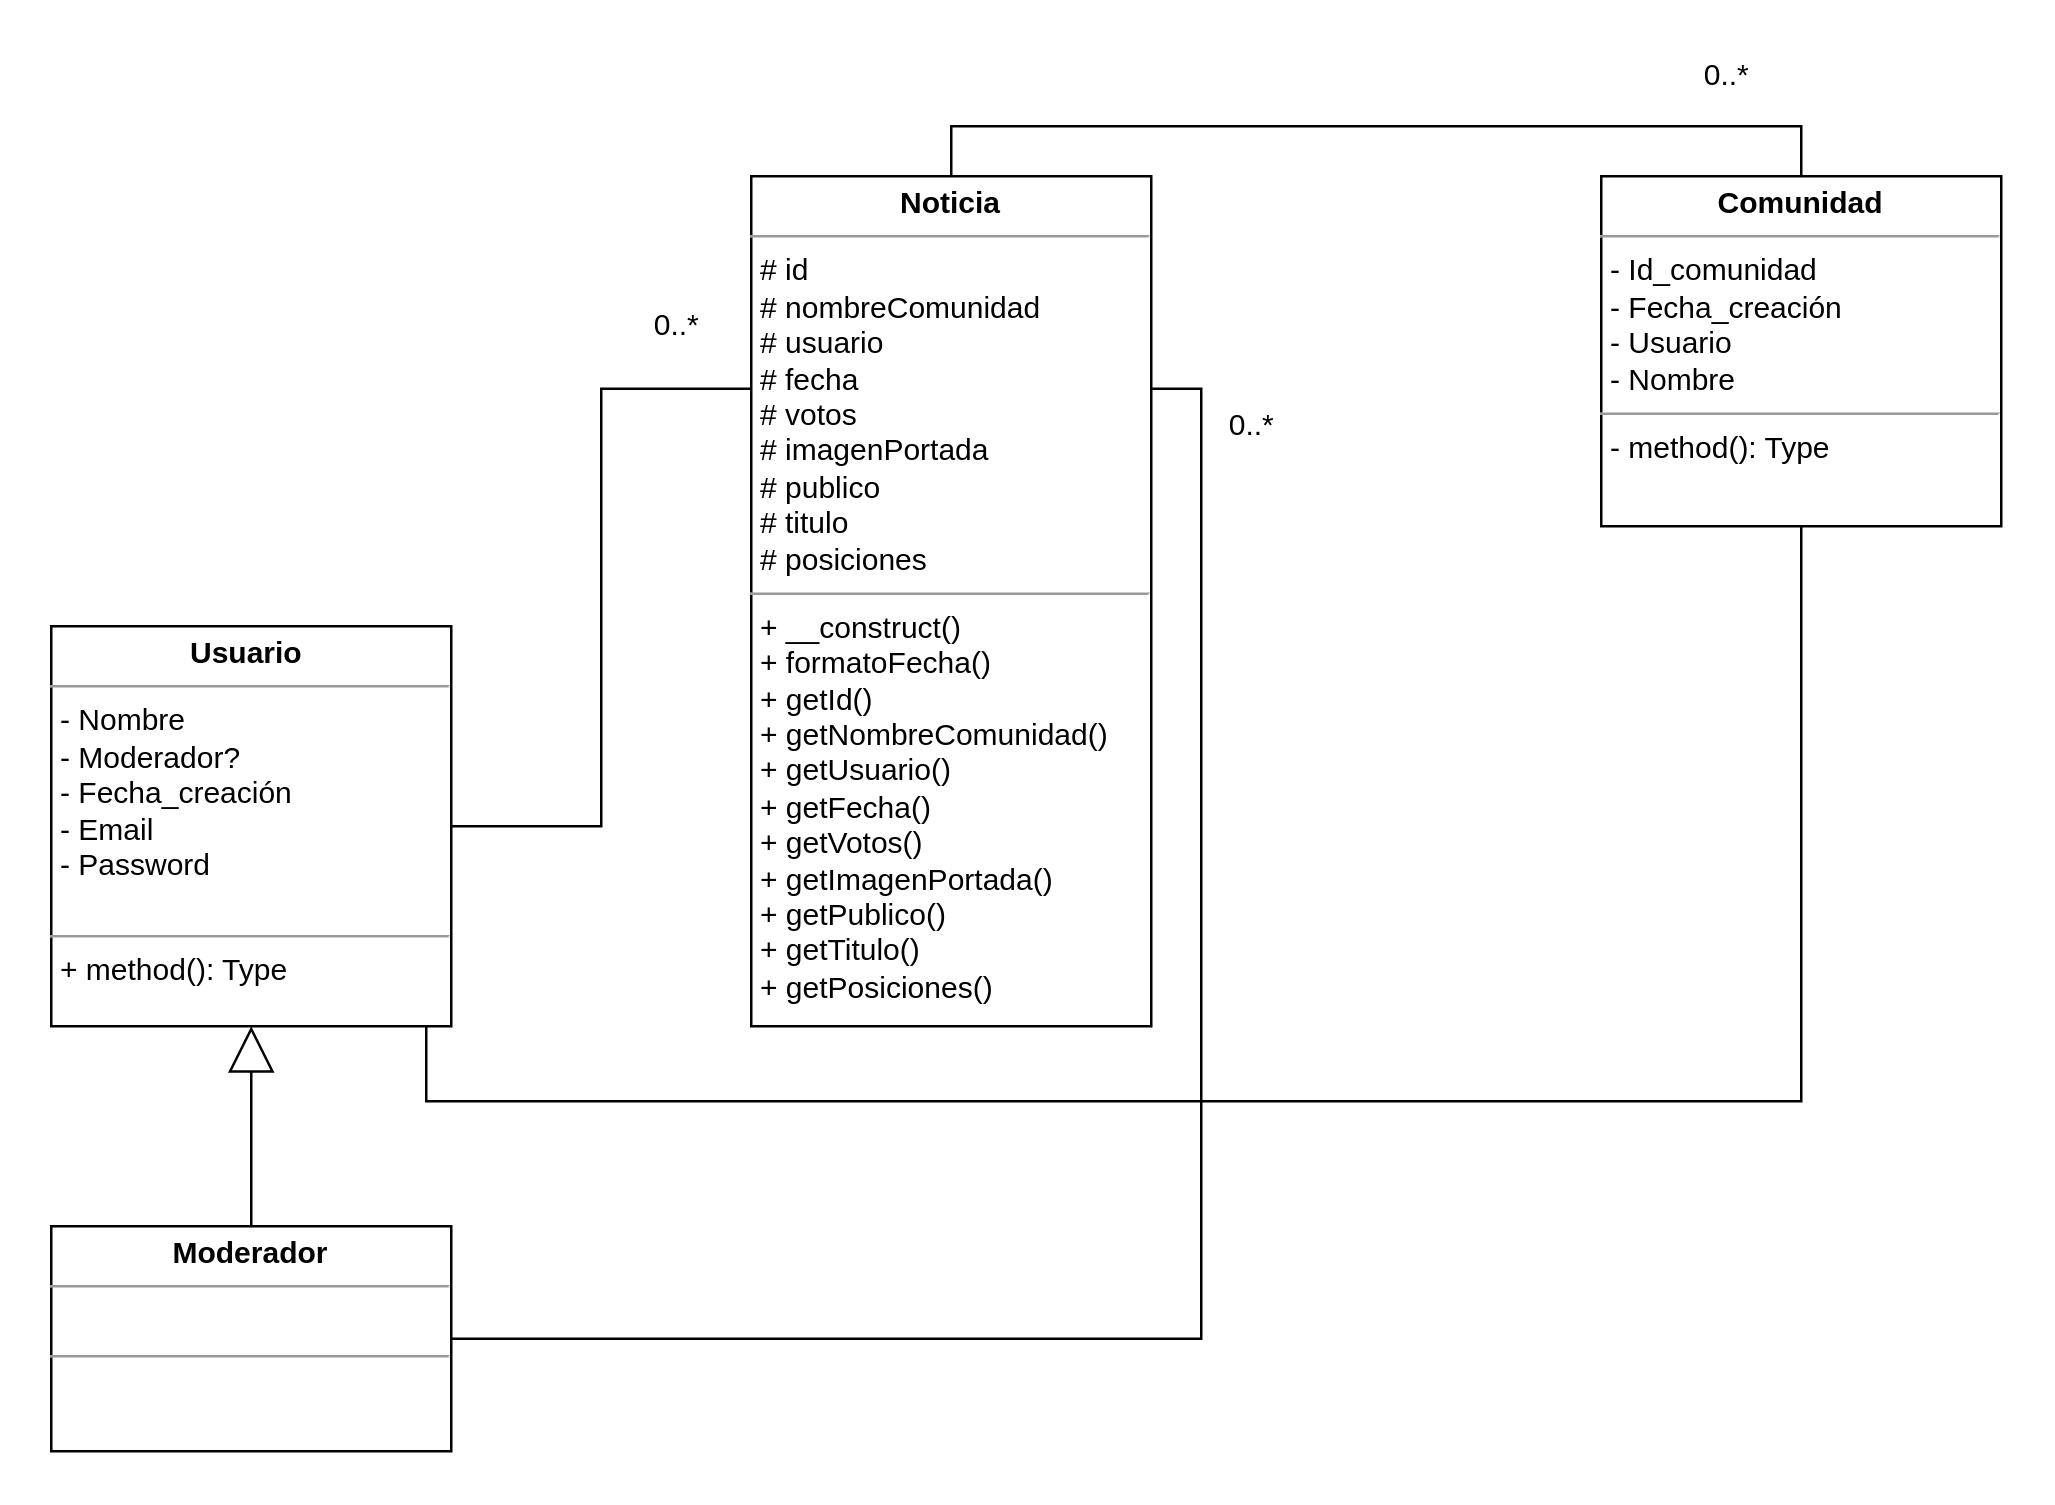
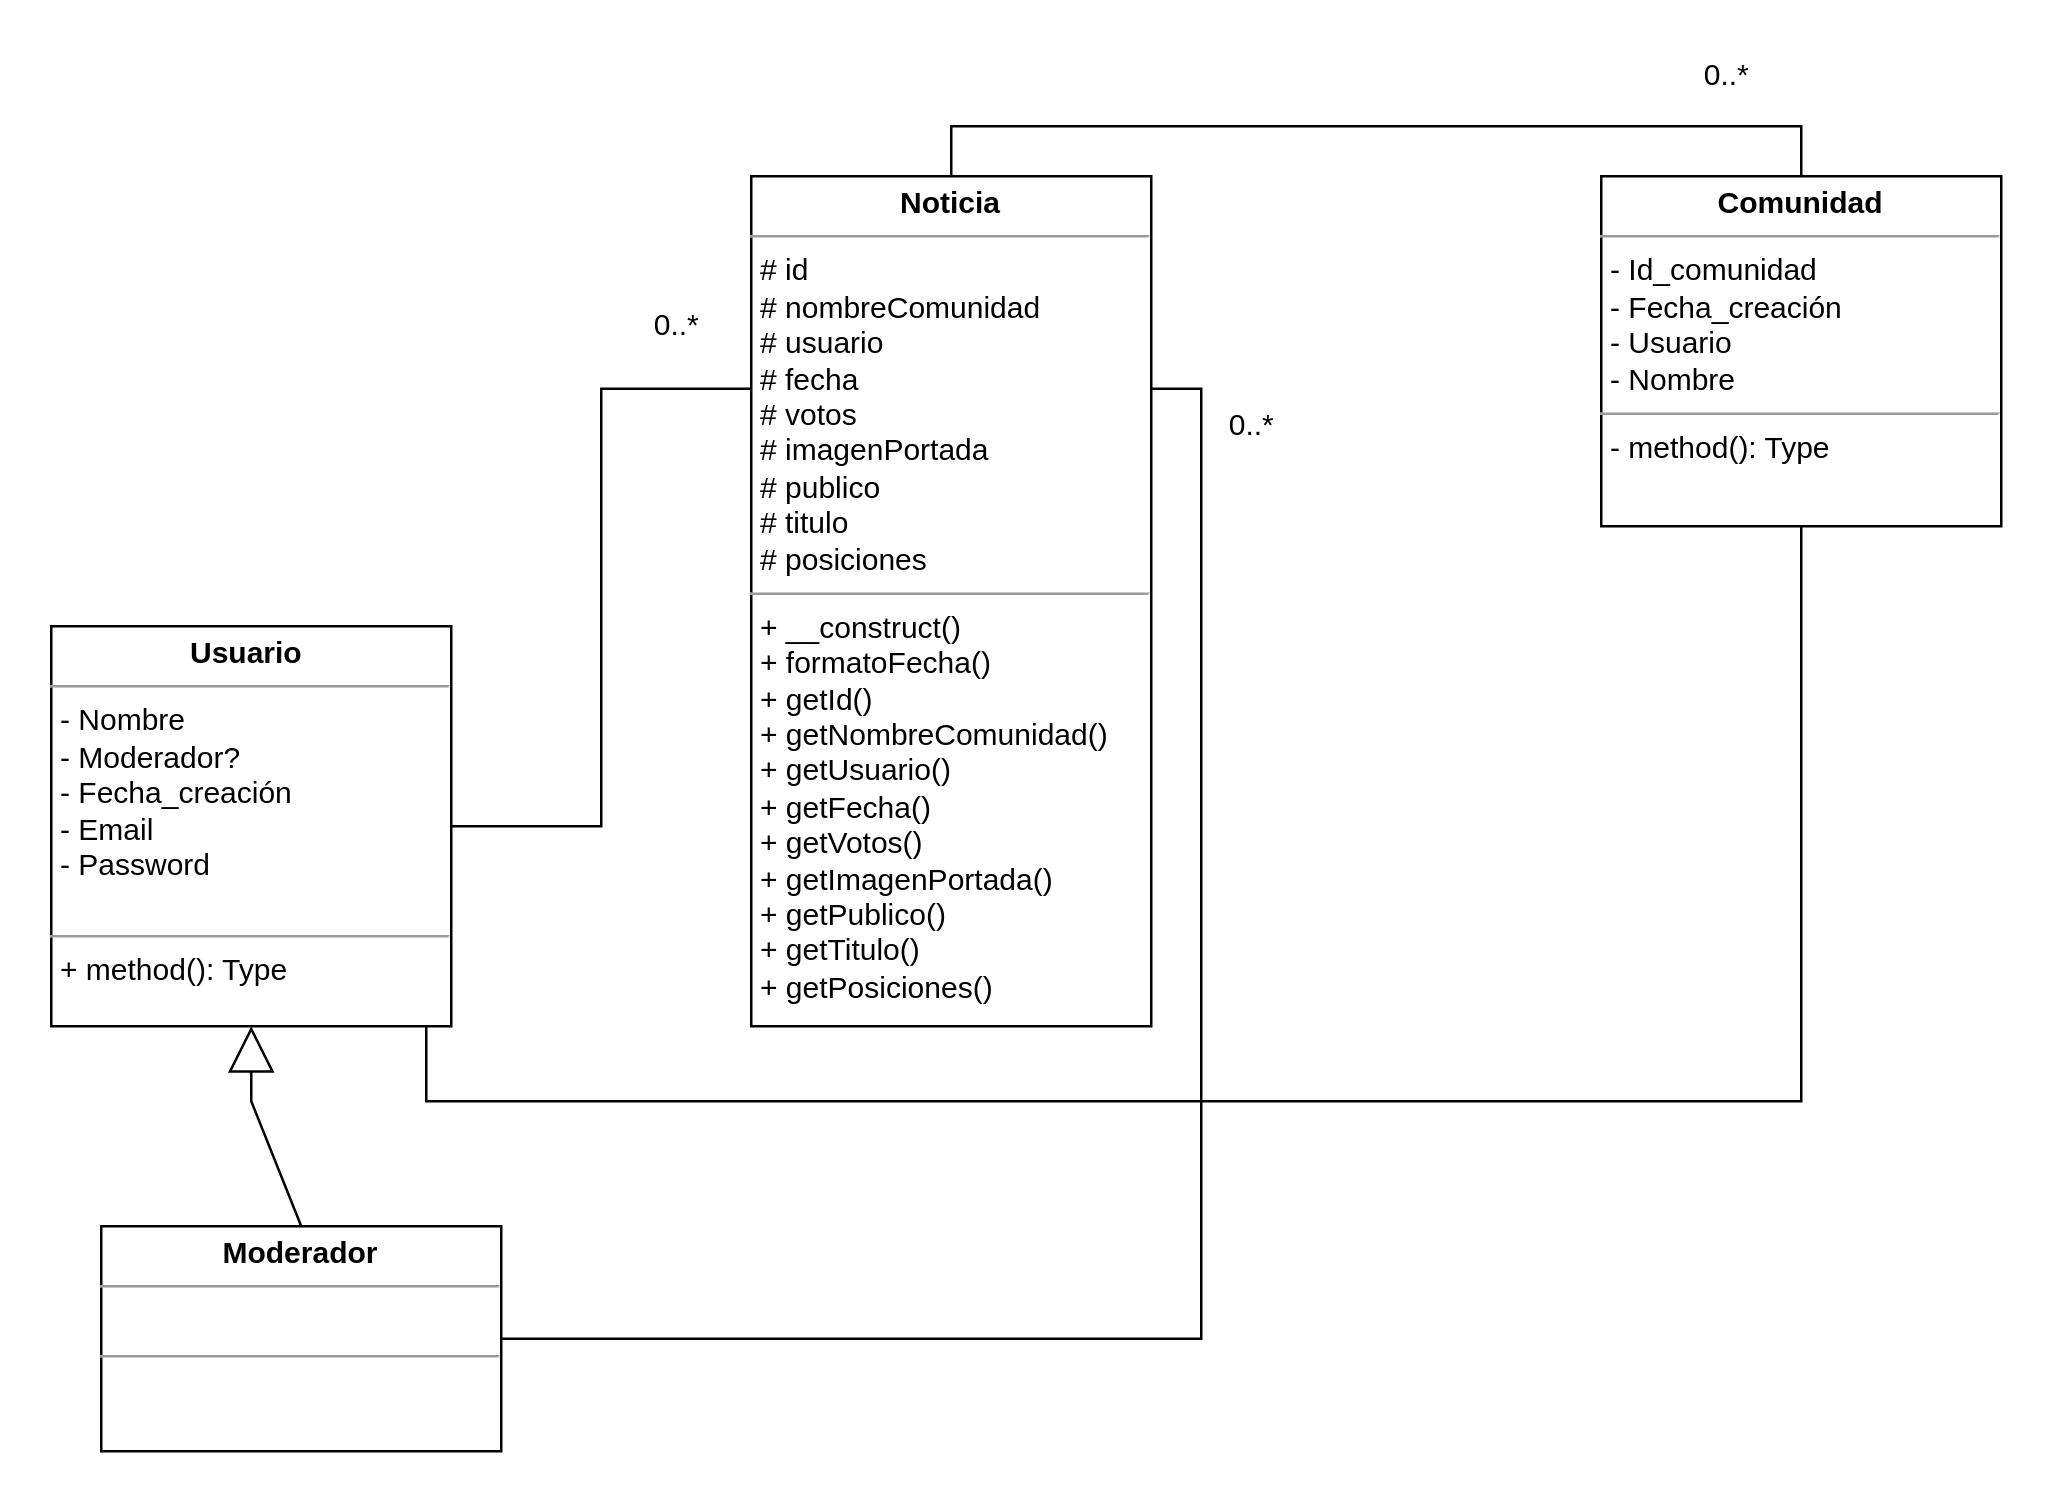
(251, 1339) -> (301, 1339)
